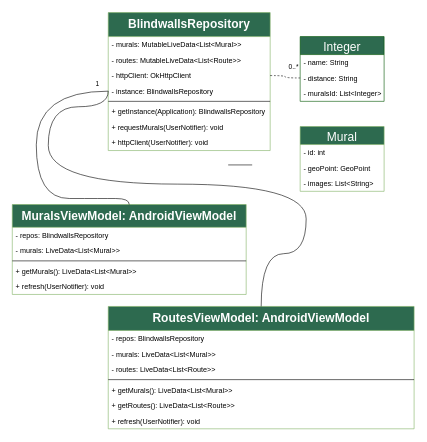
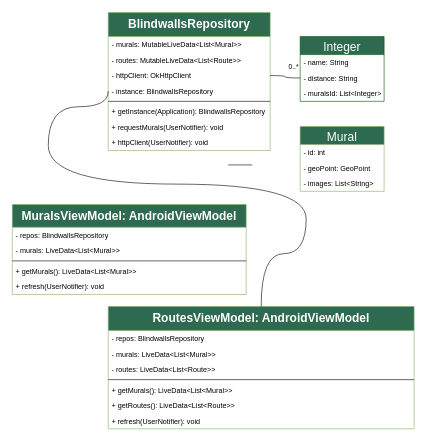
(285, 76) -> (285, 76)
(37, 158) -> none
